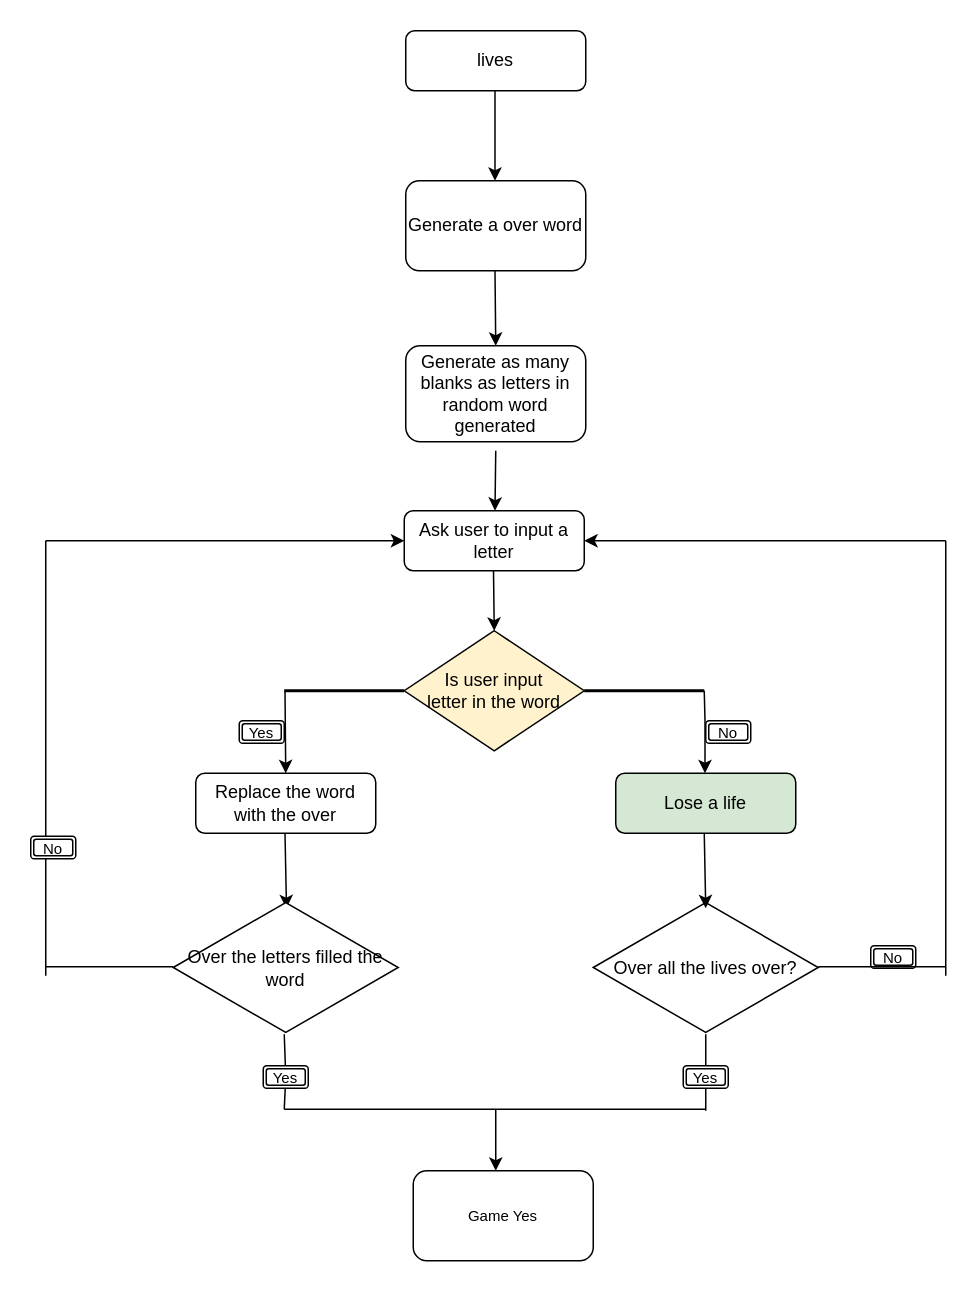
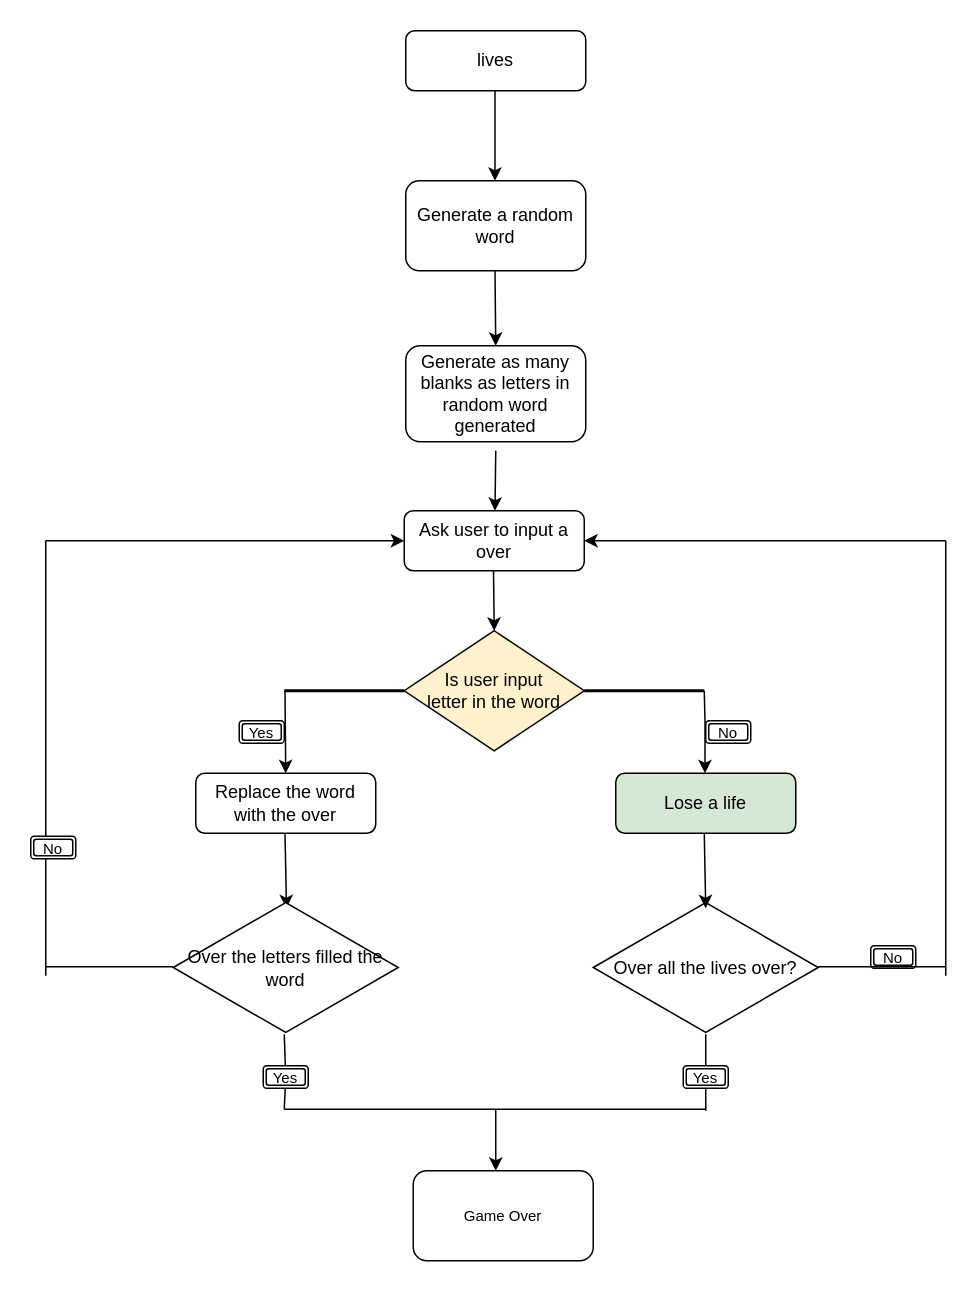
(496, 226) -> (496, 226)
(494, 541) -> (494, 541)
(503, 1216) -> (503, 1216)
